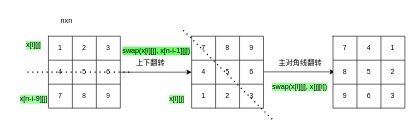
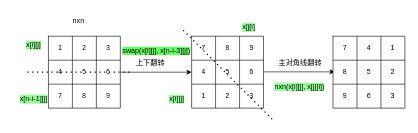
(66, 21) -> (78, 21)
none -> (249, 27)
(157, 51) -> (157, 51)
(300, 87) -> (300, 87)
(34, 99) -> (34, 99)
